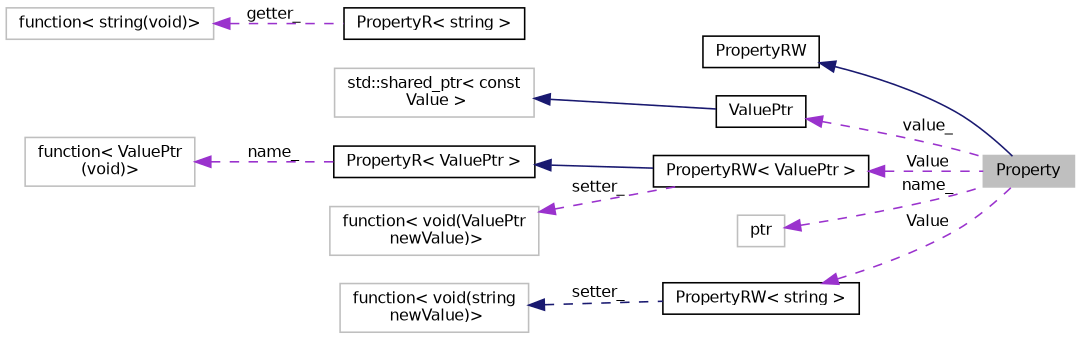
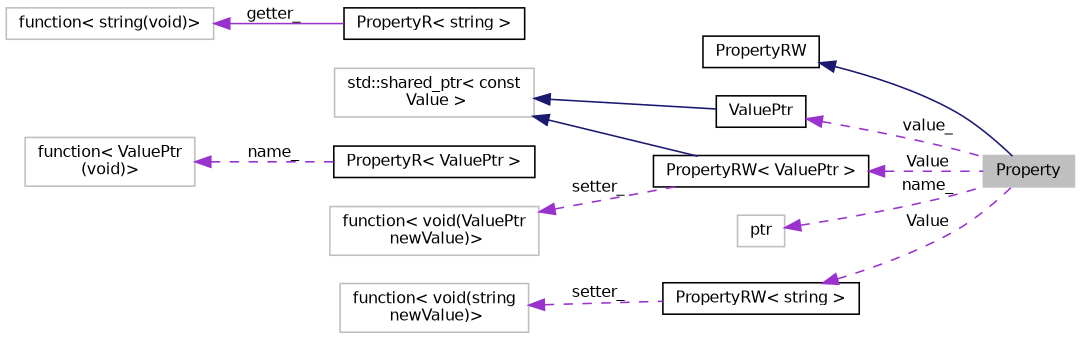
(287, 24) -> (287, 24)
(602, 167) -> (623, 138)
(604, 303) -> (604, 303)
